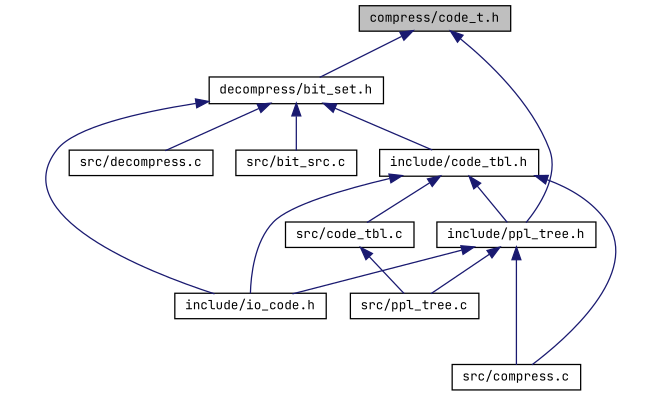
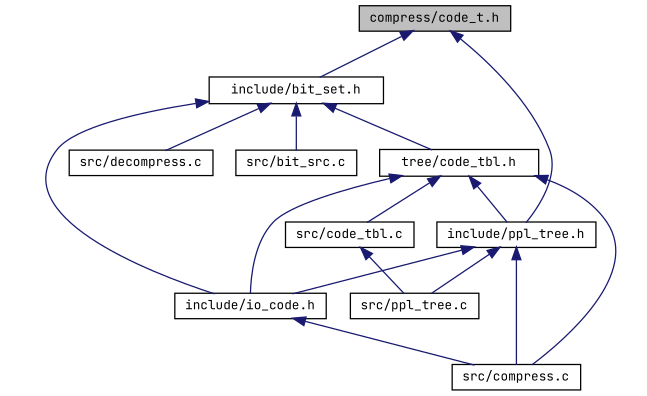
(296, 90) -> (296, 90)
(459, 163) -> (459, 163)
none -> (390, 343)
